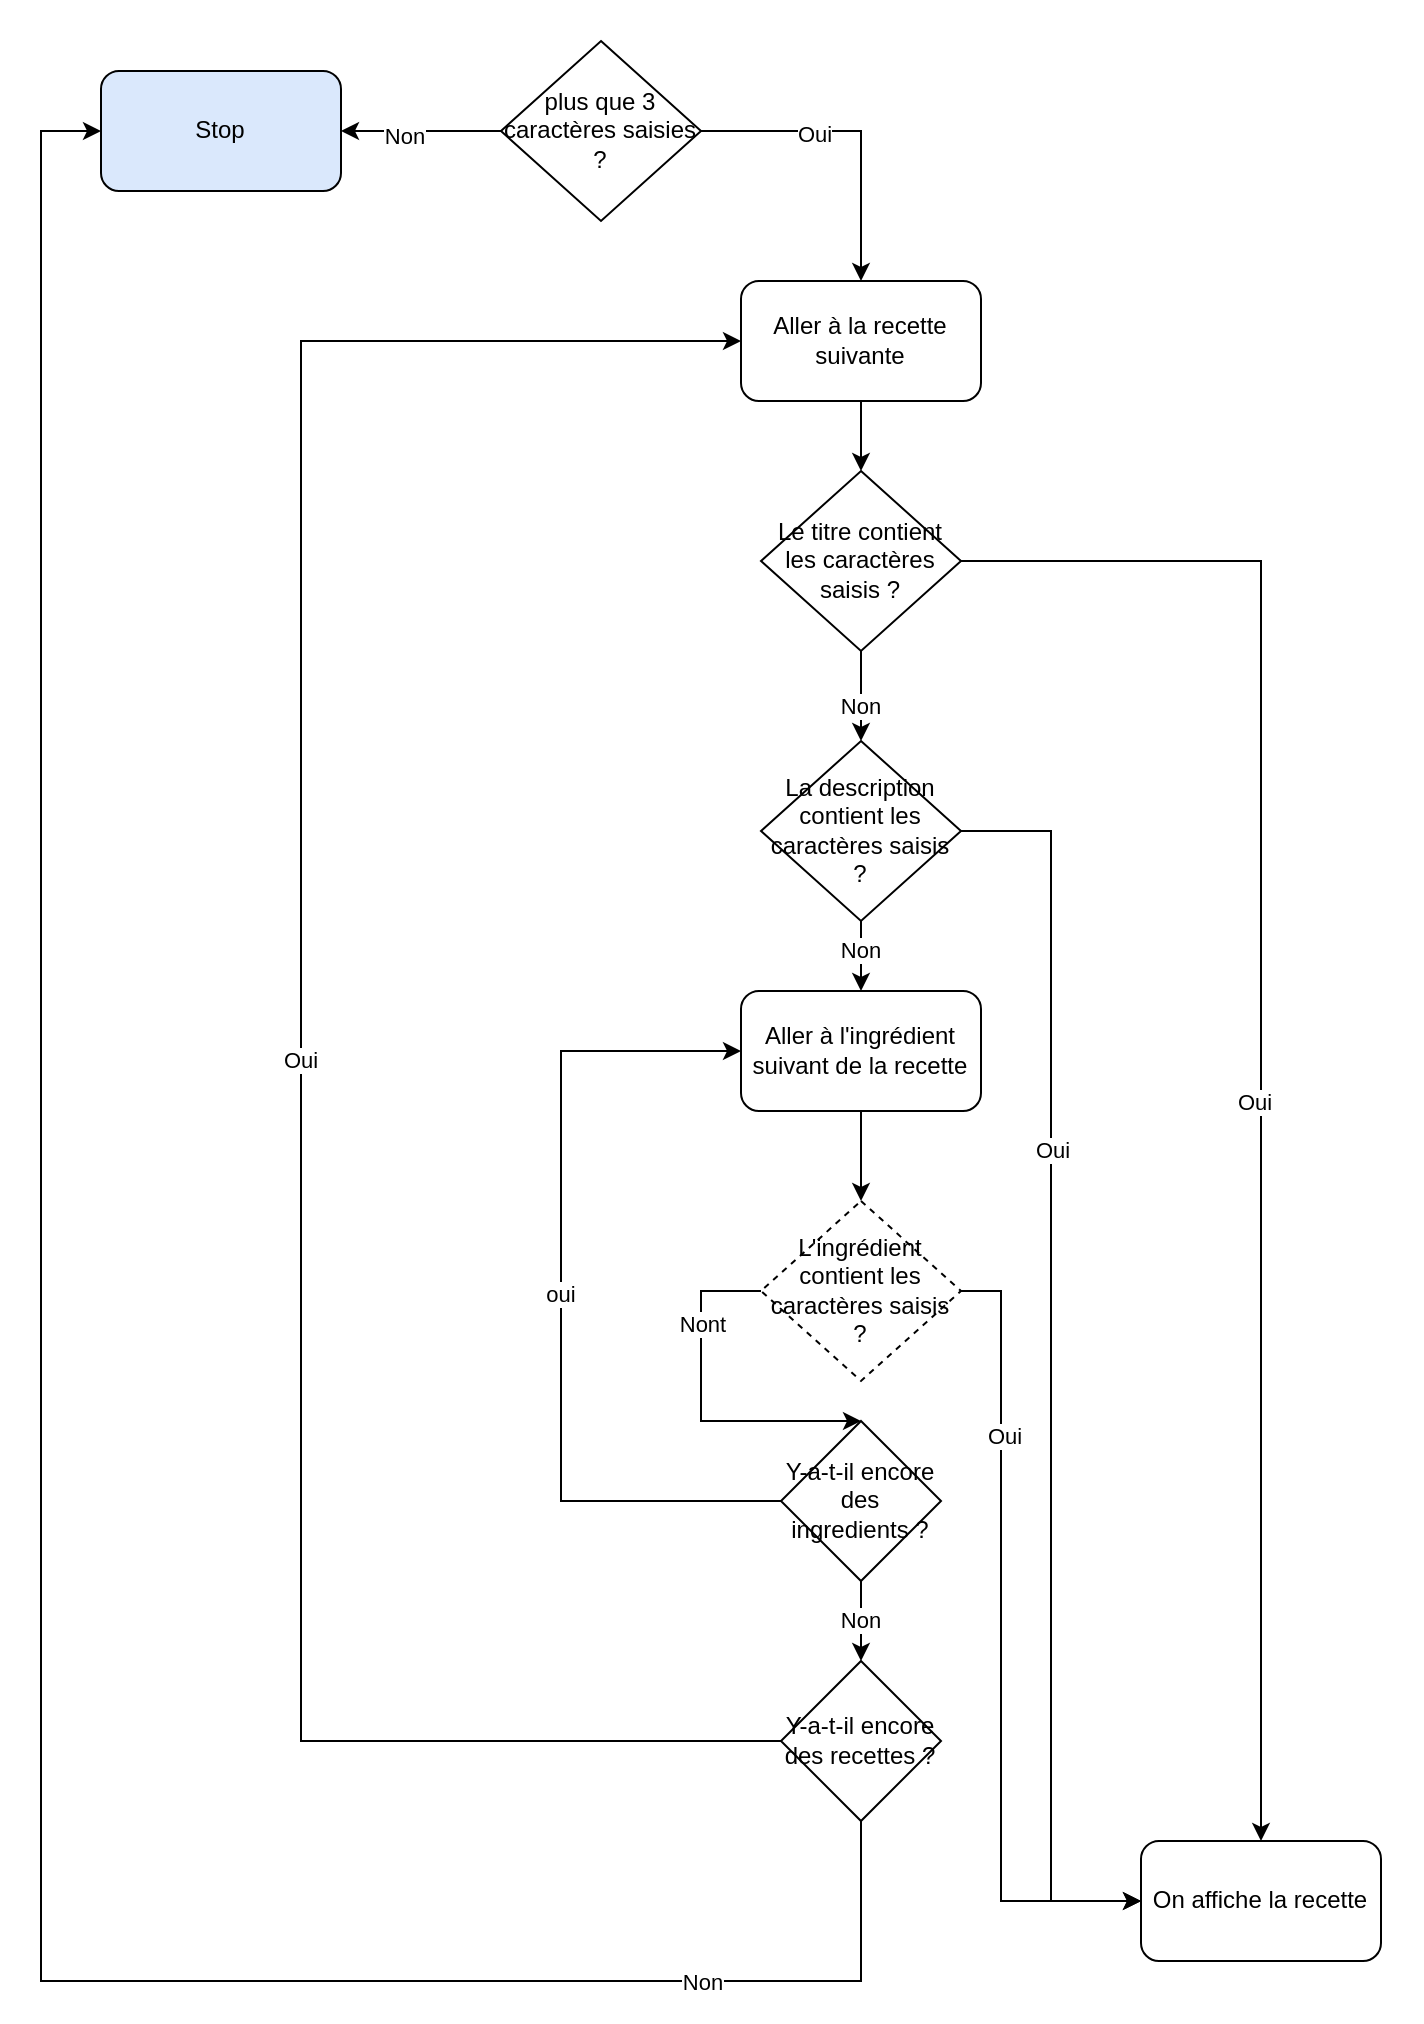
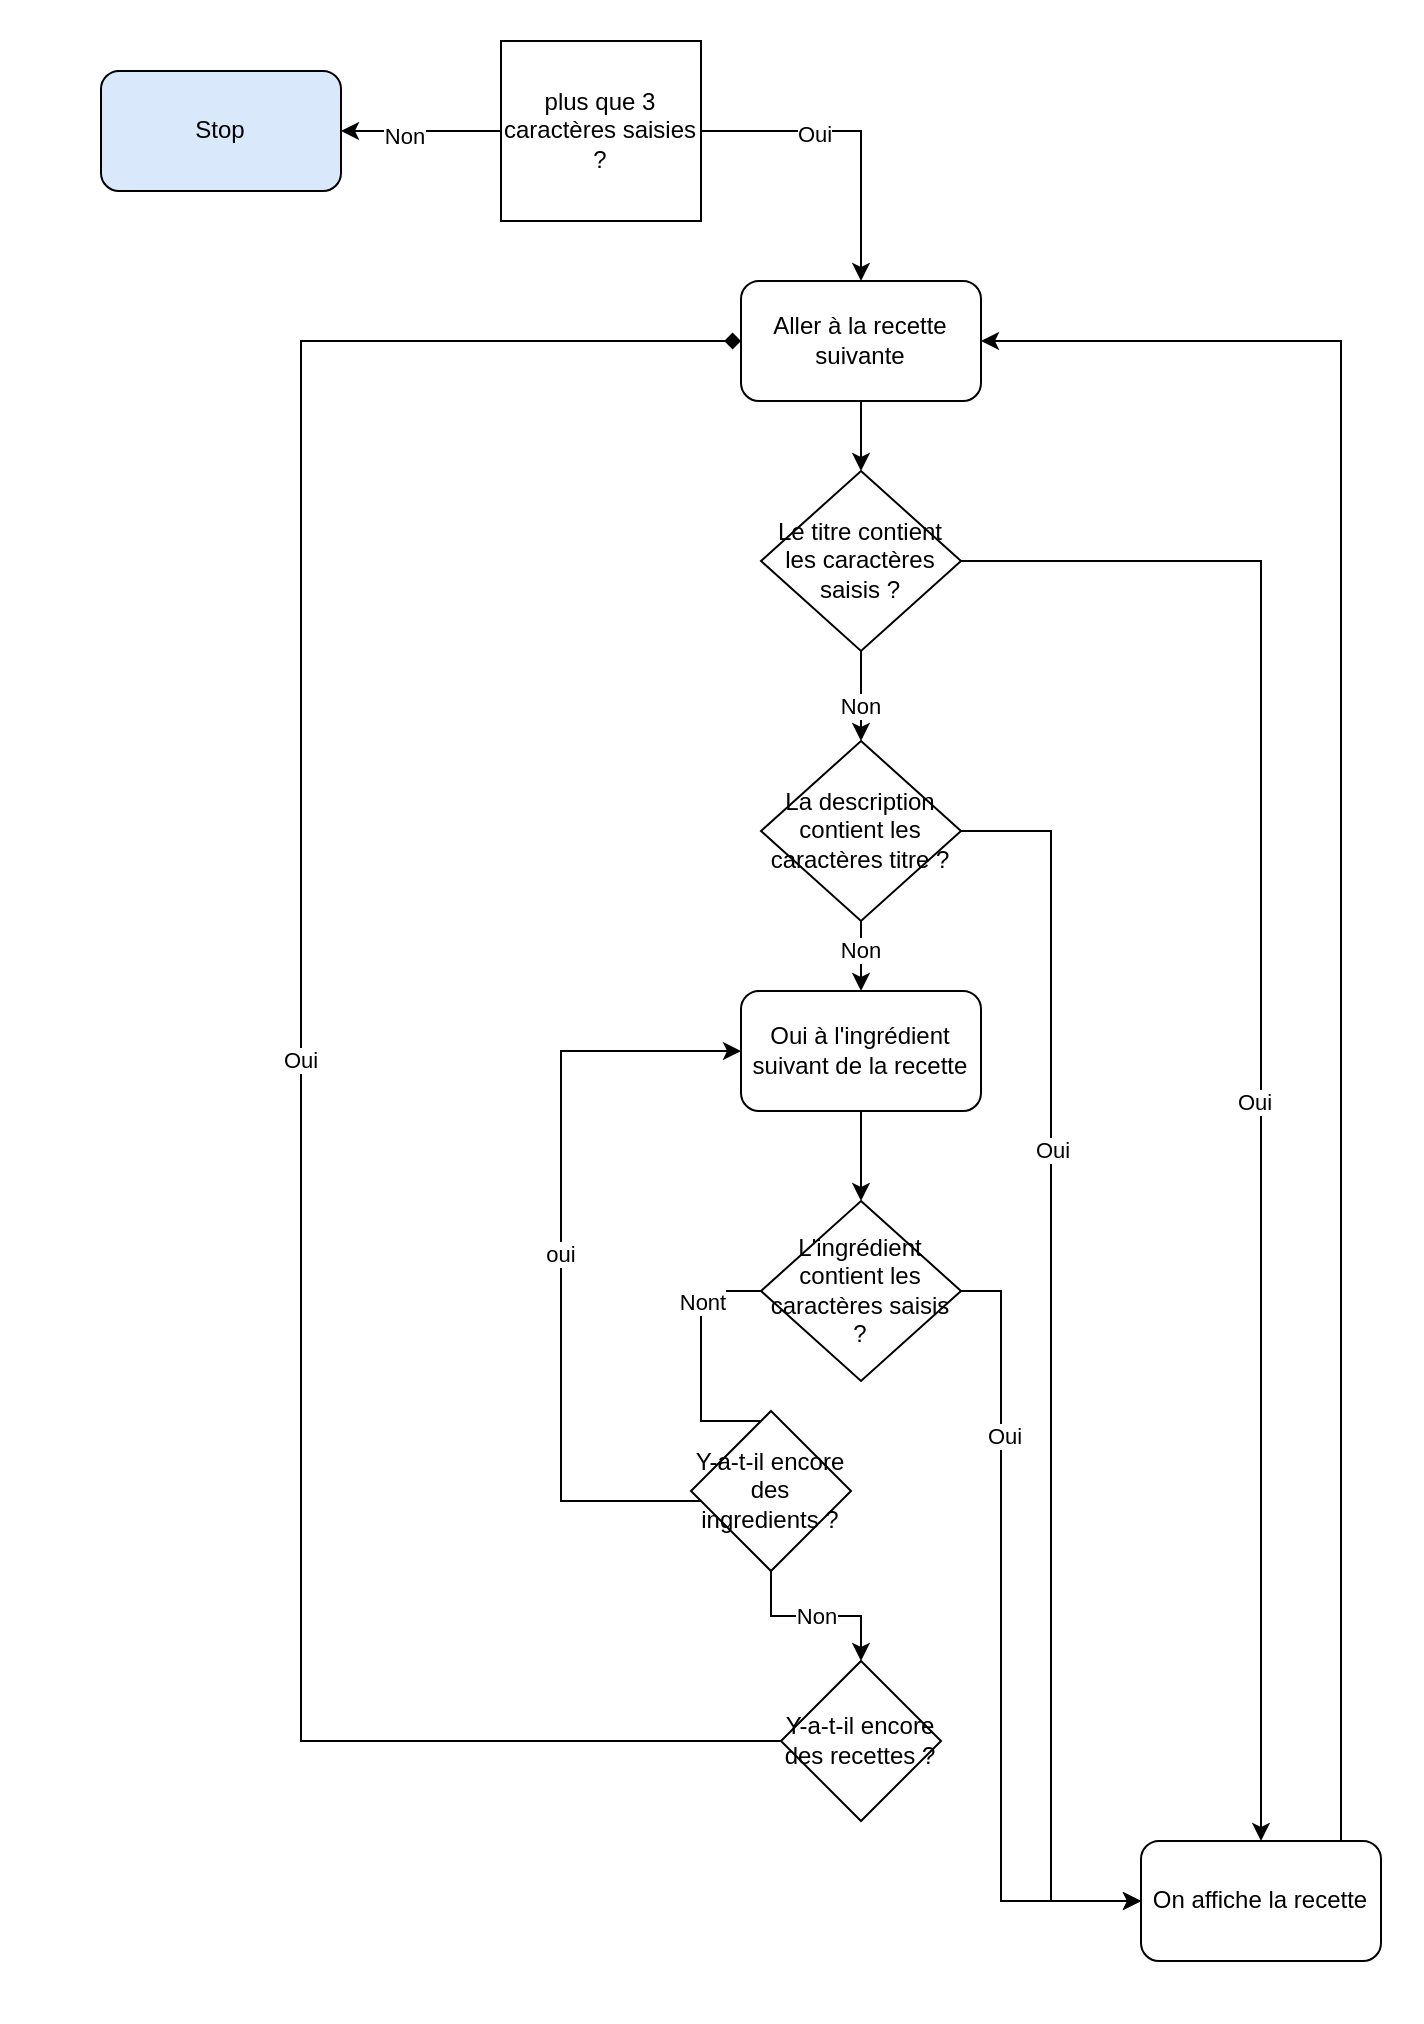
(601, 131) -> (601, 131)
(725, 341) -> (724, 341)
(861, 831) -> (861, 831)
none -> (1341, 918)
(861, 1051) -> (861, 1051)
(861, 1291) -> (861, 1291)
(861, 1501) -> (771, 1491)
(41, 1523) -> none
